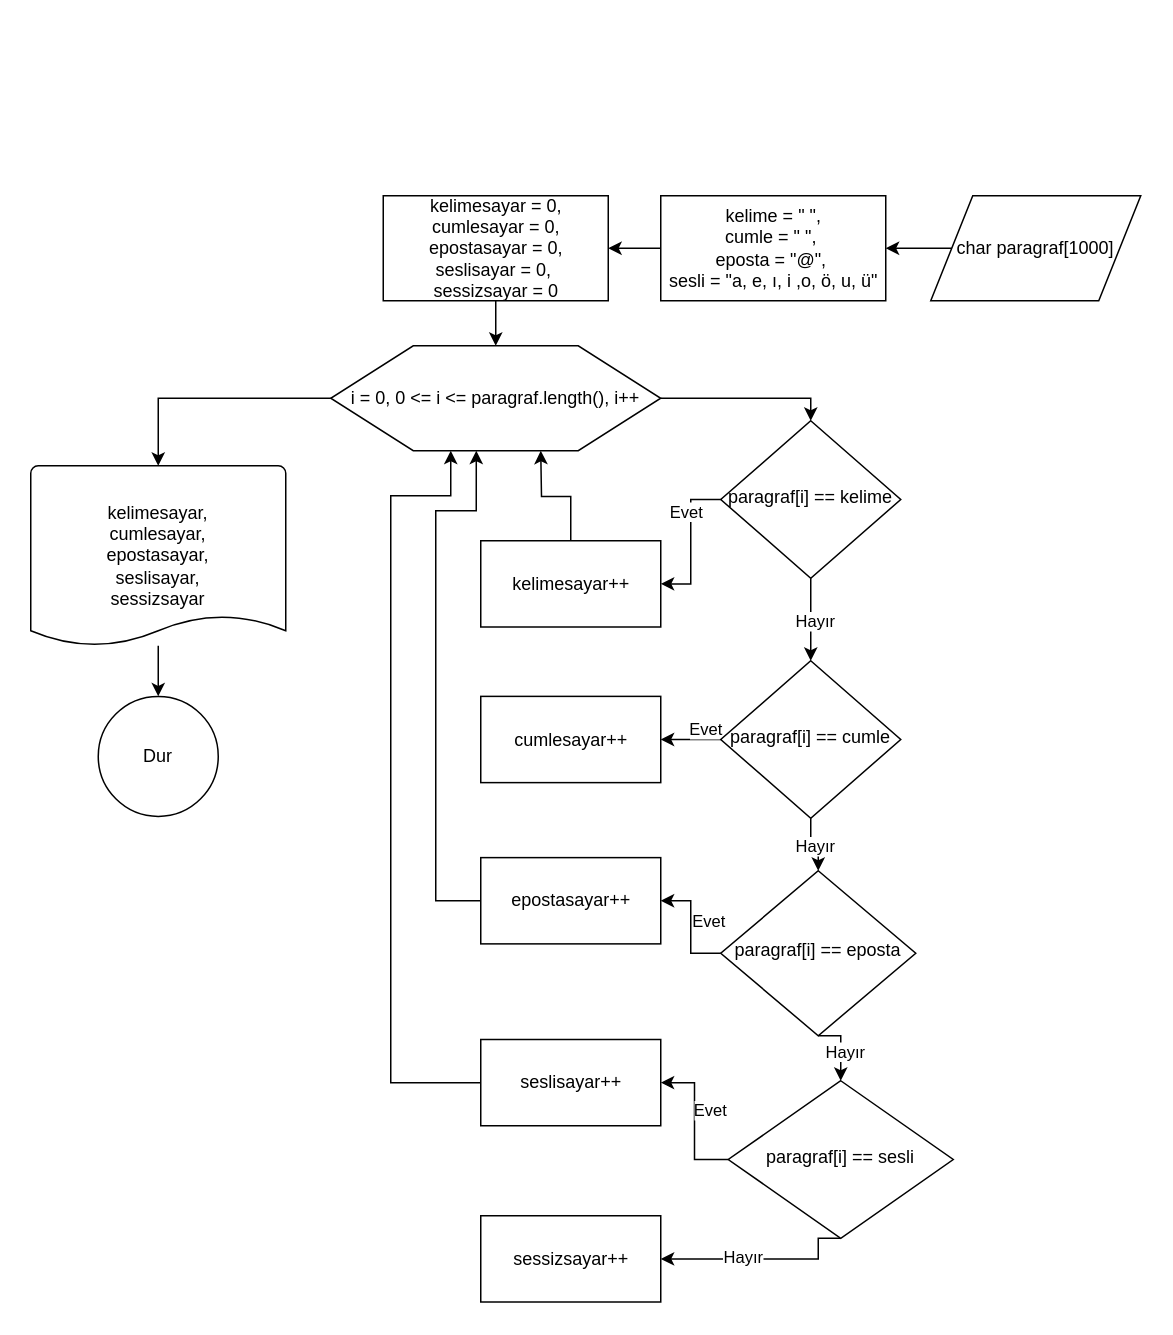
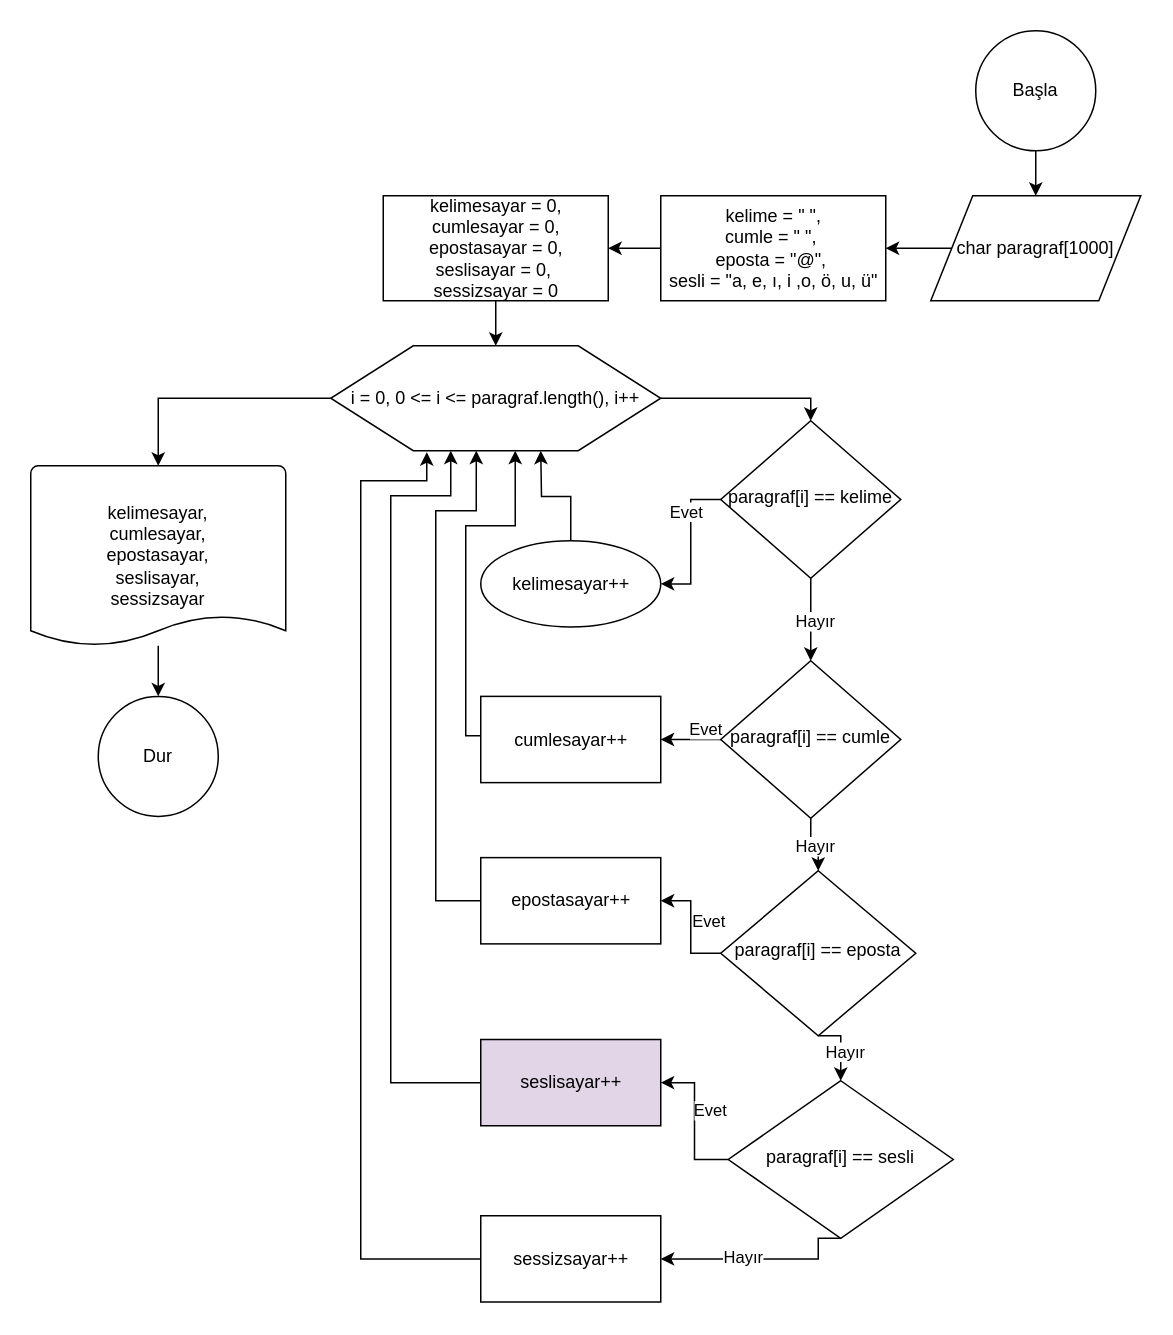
none -> (1036, 91)
none -> (1036, 168)
none -> (466, 583)
(571, 584) -> (571, 584)
none -> (361, 888)
(571, 1083) -> (571, 1083)
